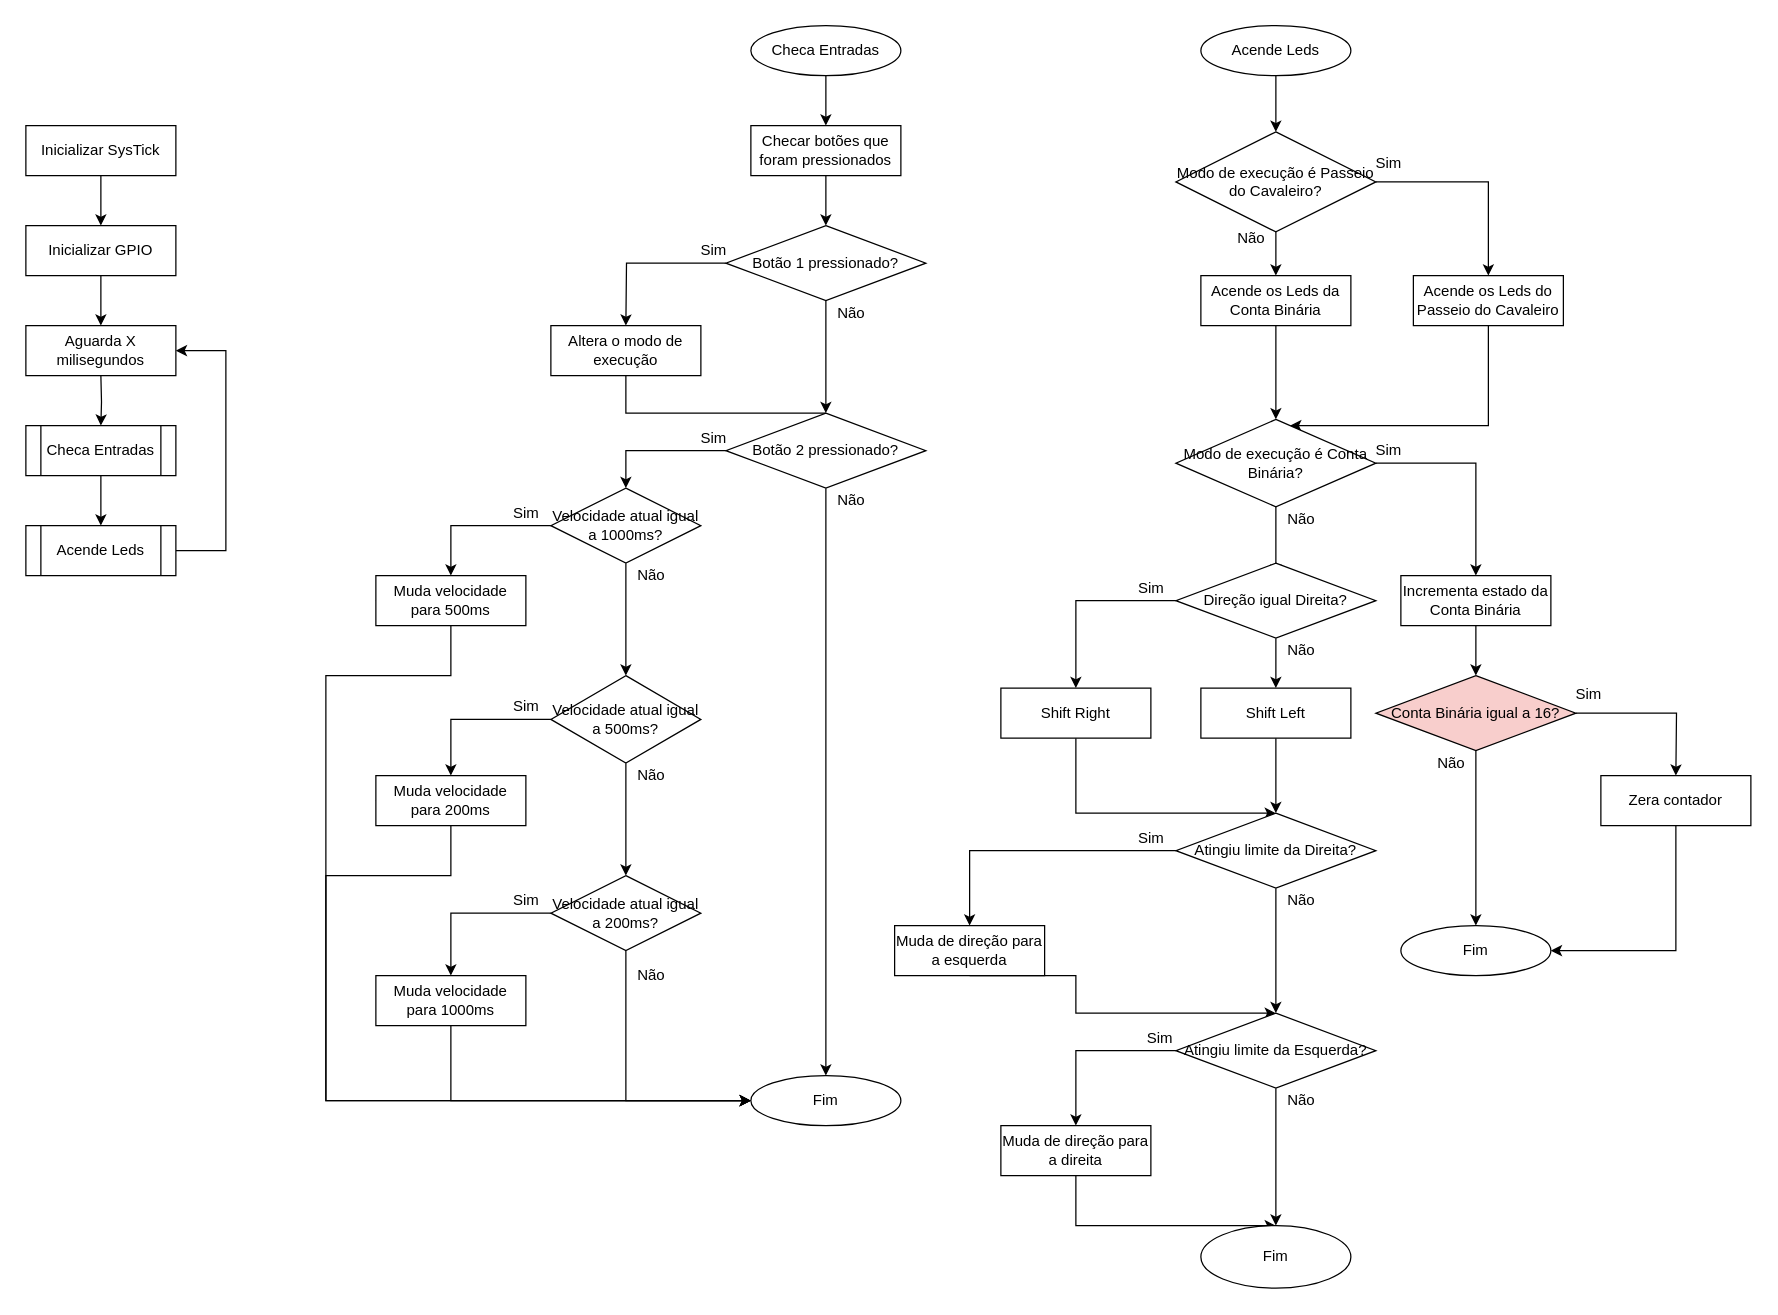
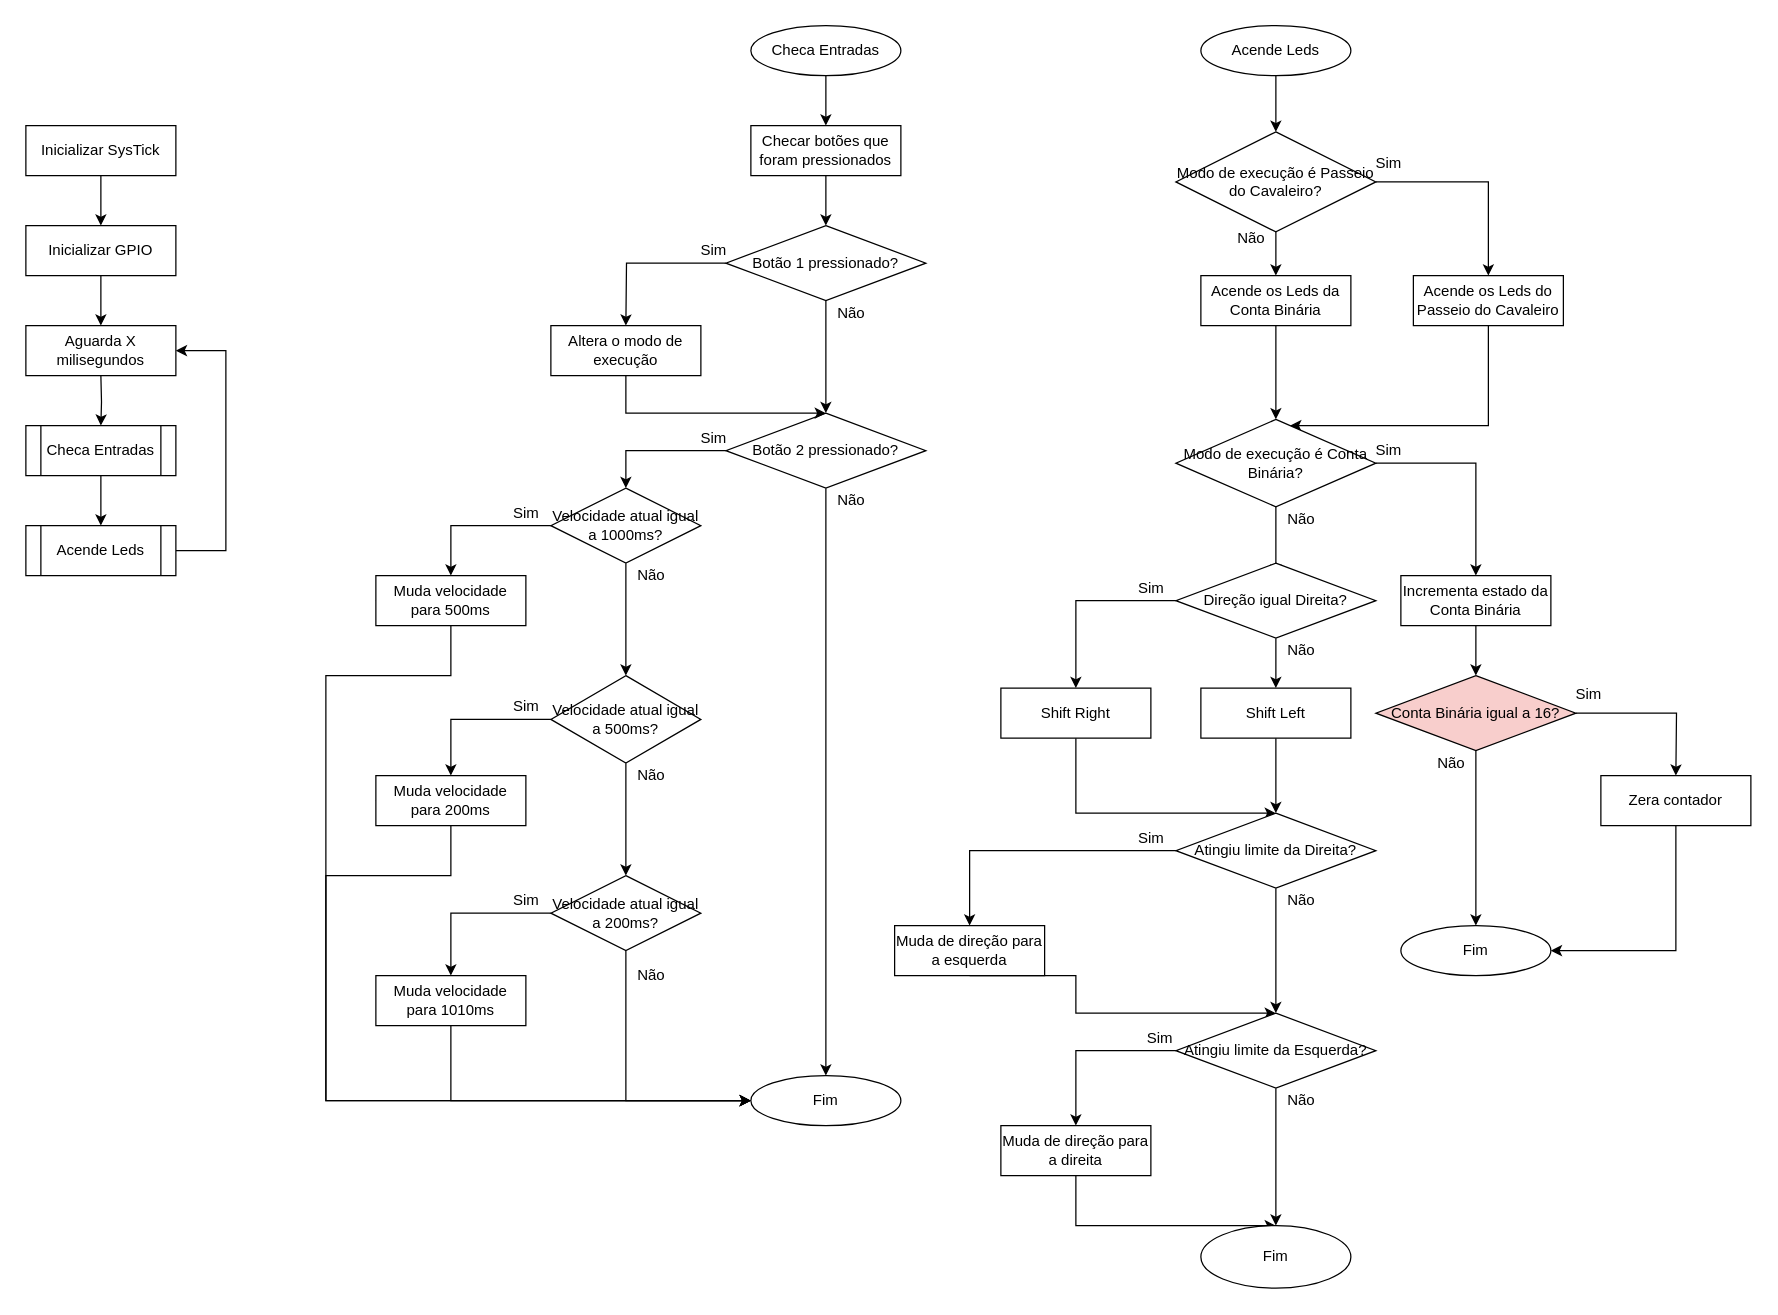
(819, 413) -> (816, 413)
(451, 1001) -> (451, 1001)
